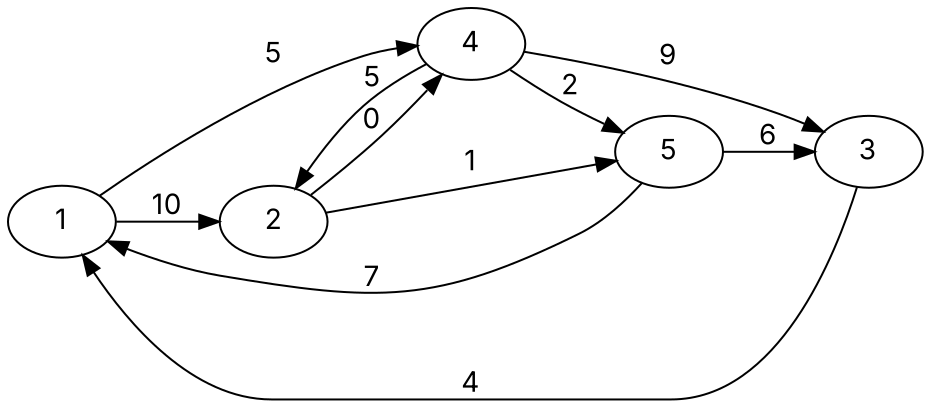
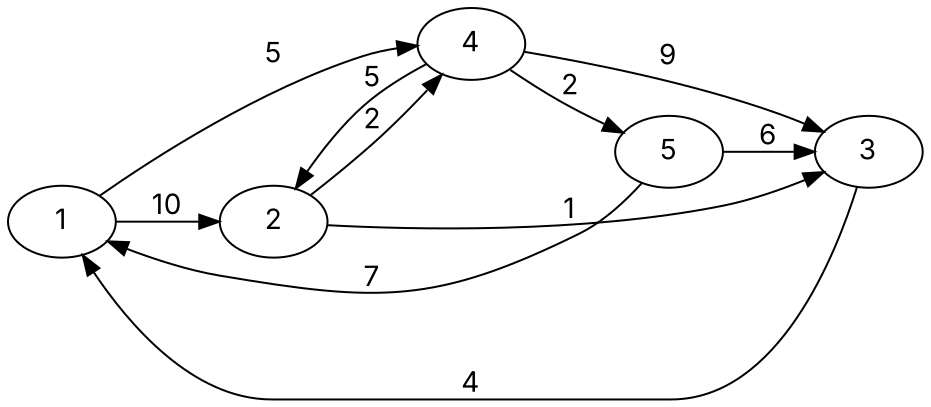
(372, 121) -> (372, 121)
(461, 189) -> (569, 225)
